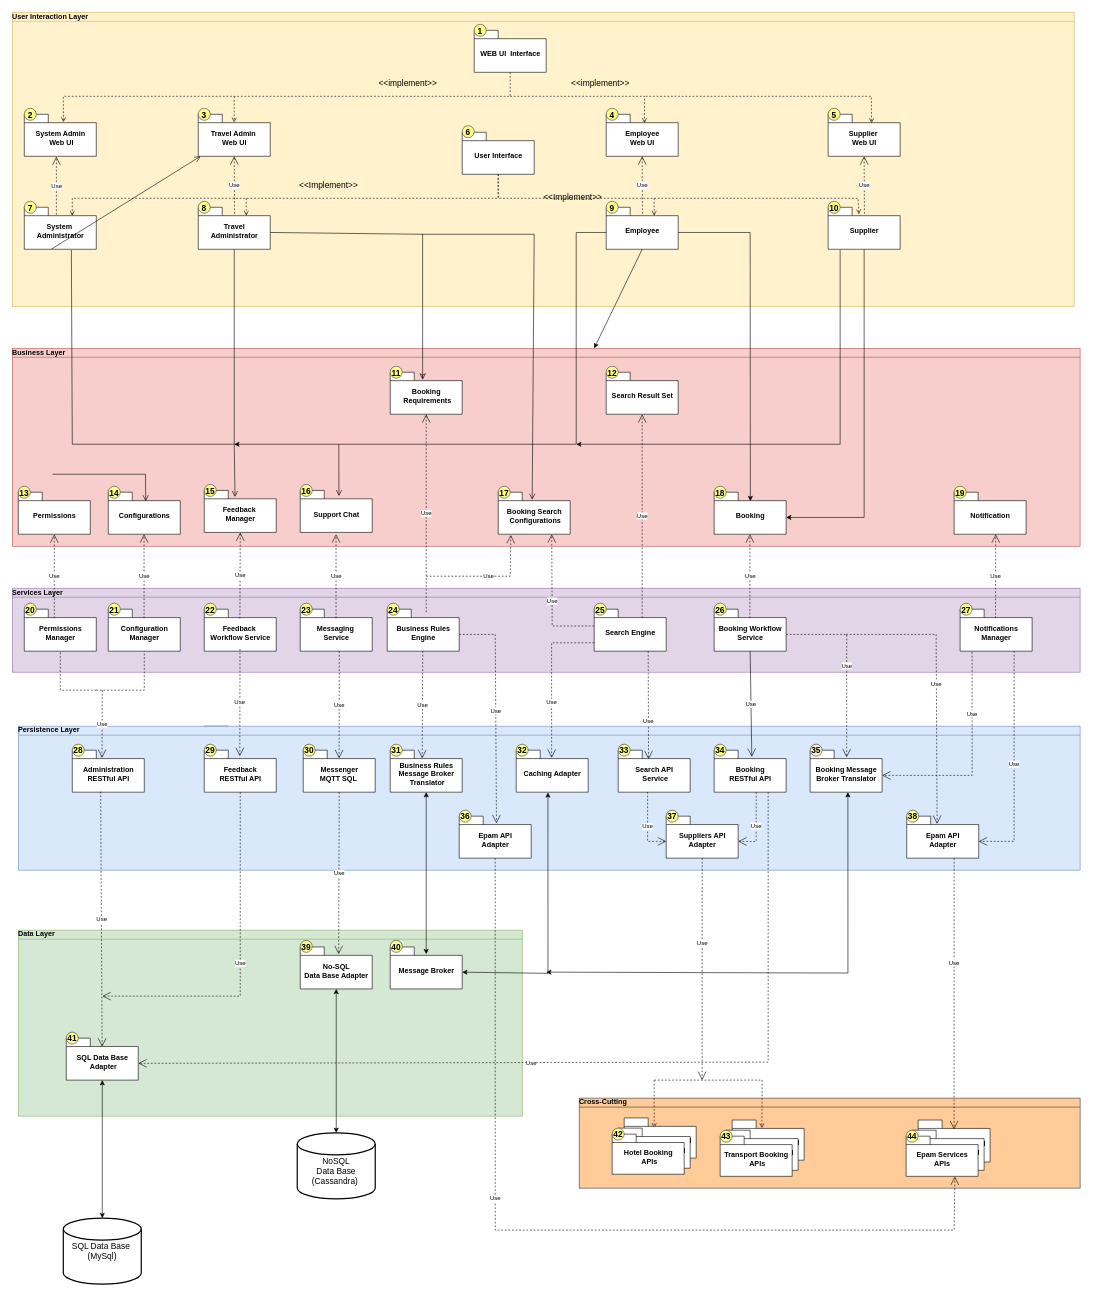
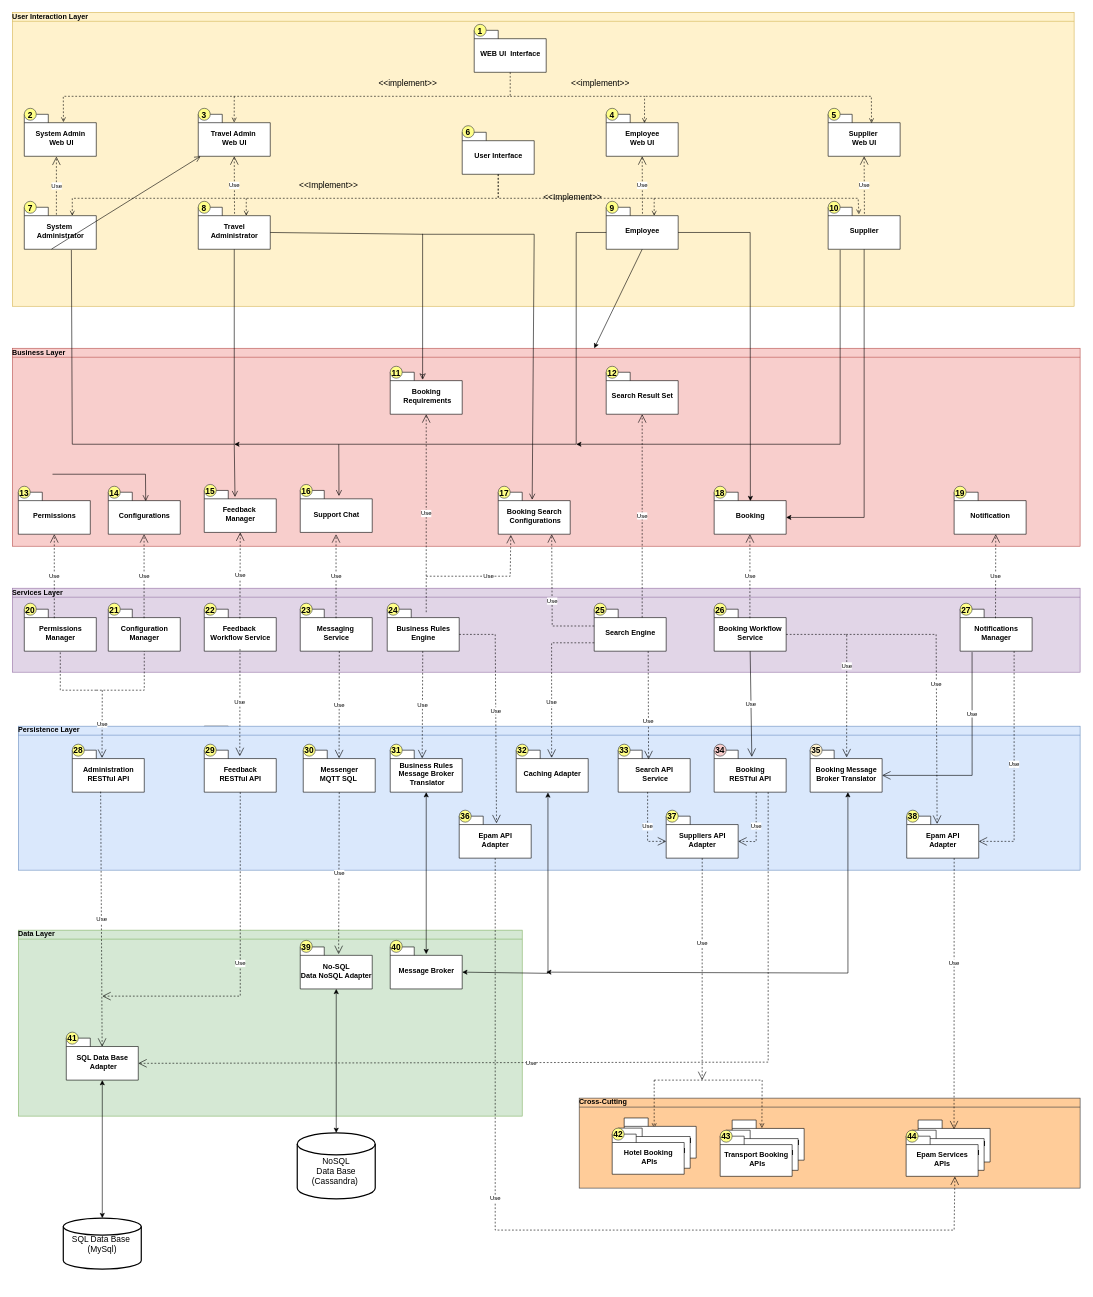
(720, 750) -> (720, 750)
(972, 757) -> (972, 757)
(337, 971) -> (337, 971)
(102, 1251) -> (102, 1244)
